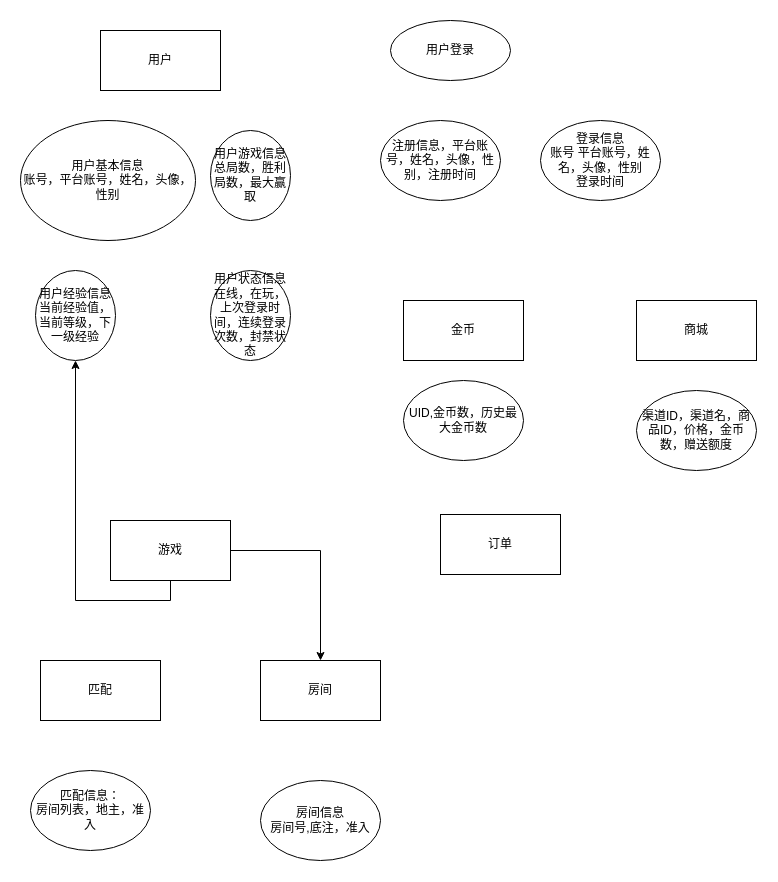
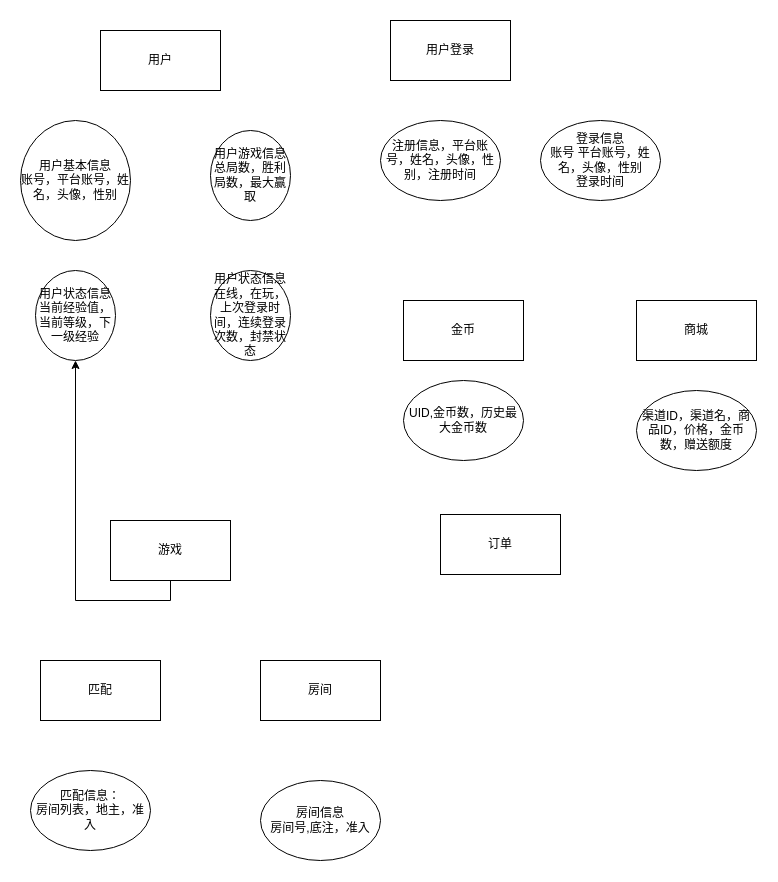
(451, 51) -> (451, 51)
(108, 181) -> (76, 181)
(76, 316) -> (76, 316)
(321, 557) -> none
